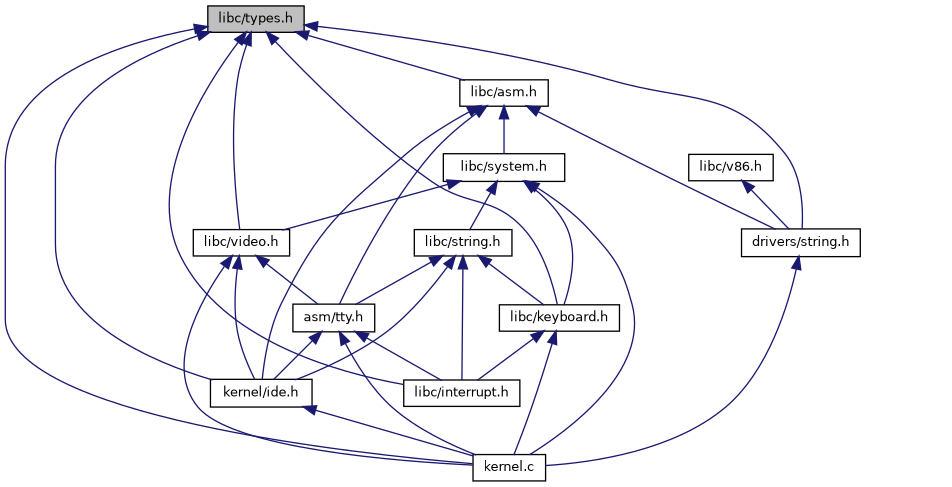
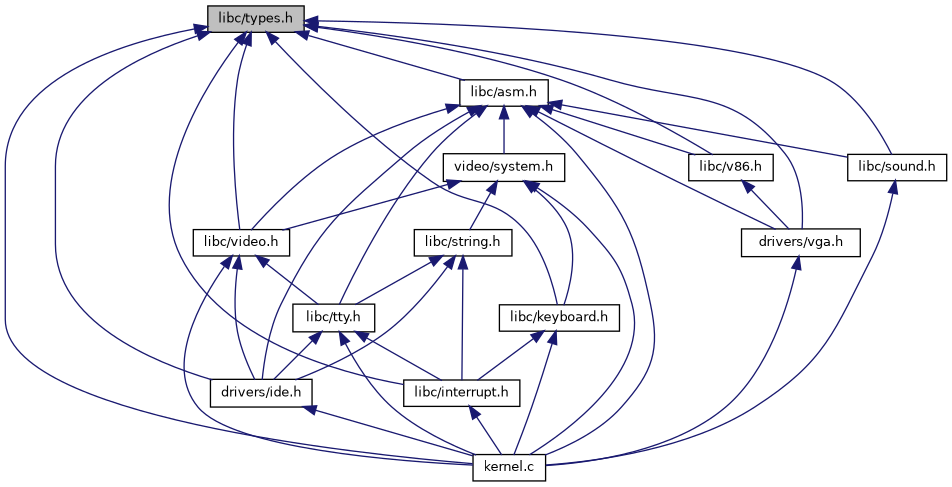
none -> (523, 68)
none -> (624, 132)
none -> (339, 153)
(504, 168) -> (504, 168)
none -> (897, 168)
(801, 243) -> (801, 243)
(517, 284) -> none
none -> (648, 291)
(334, 318) -> (334, 318)
(261, 393) -> (261, 393)
none -> (489, 436)
